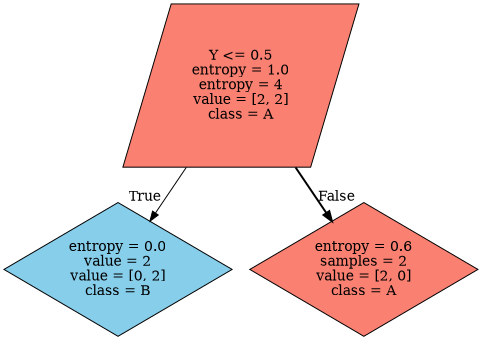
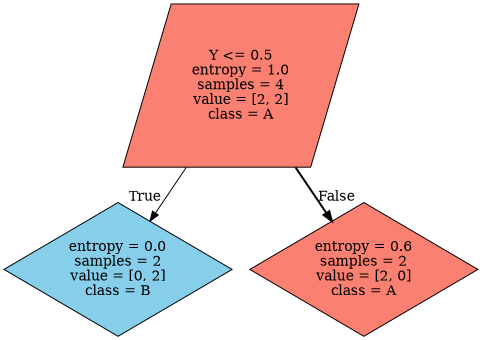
(241, 86) -> (241, 86)
(118, 269) -> (118, 269)
